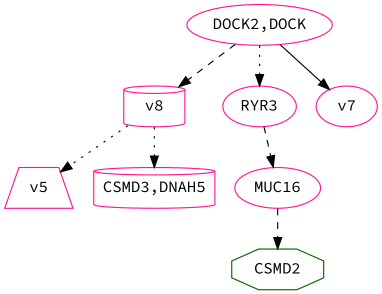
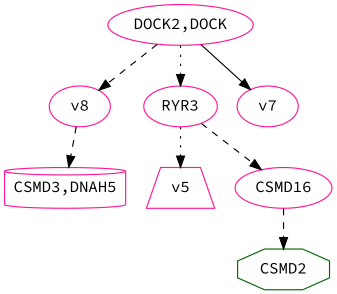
(154, 106) -> (80, 106)
(154, 142) -> (74, 141)
(99, 146) -> (181, 142)
(278, 188) -> (284, 188)
